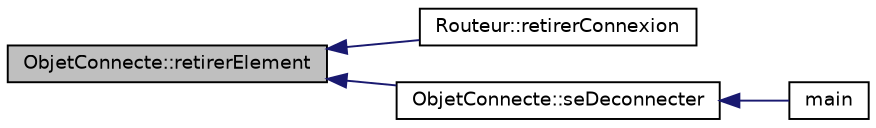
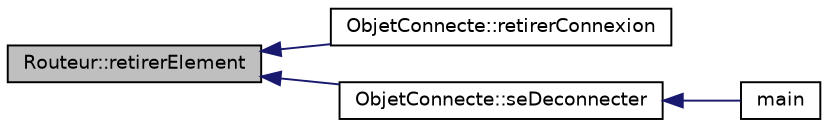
(558, 27) -> (501, 27)
(167, 64) -> (134, 64)
